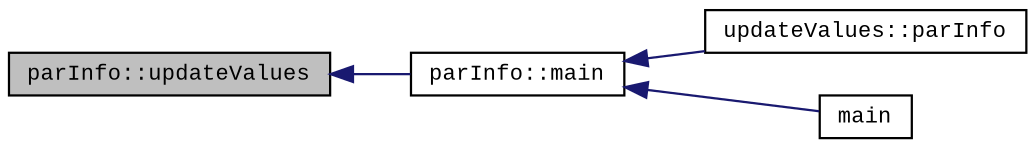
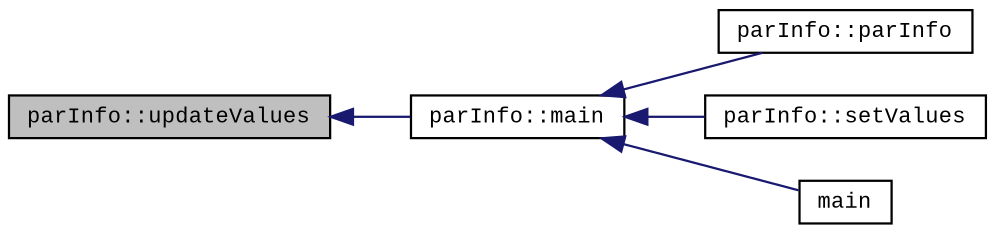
(866, 31) -> (846, 31)
none -> (846, 117)
